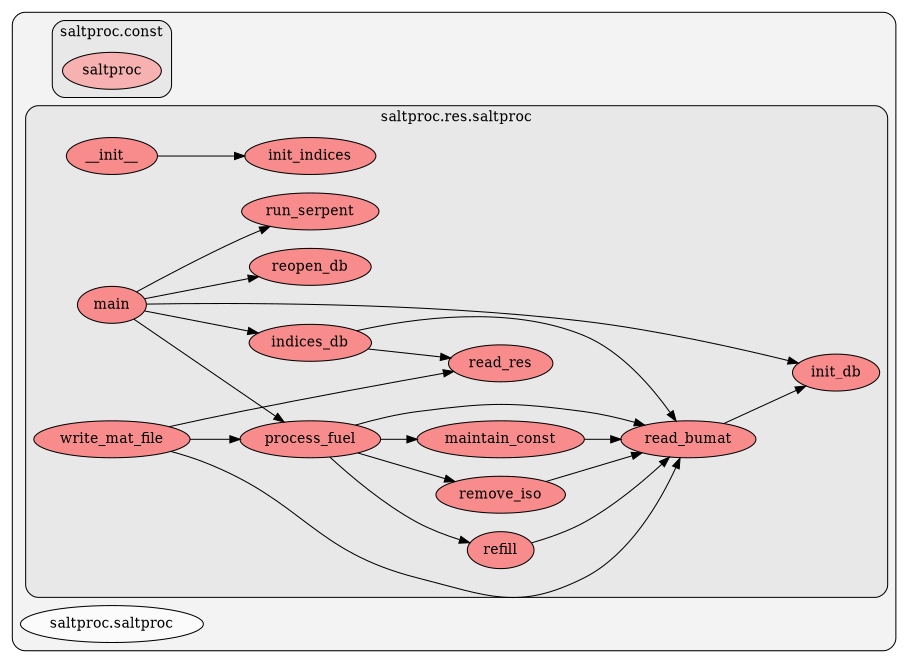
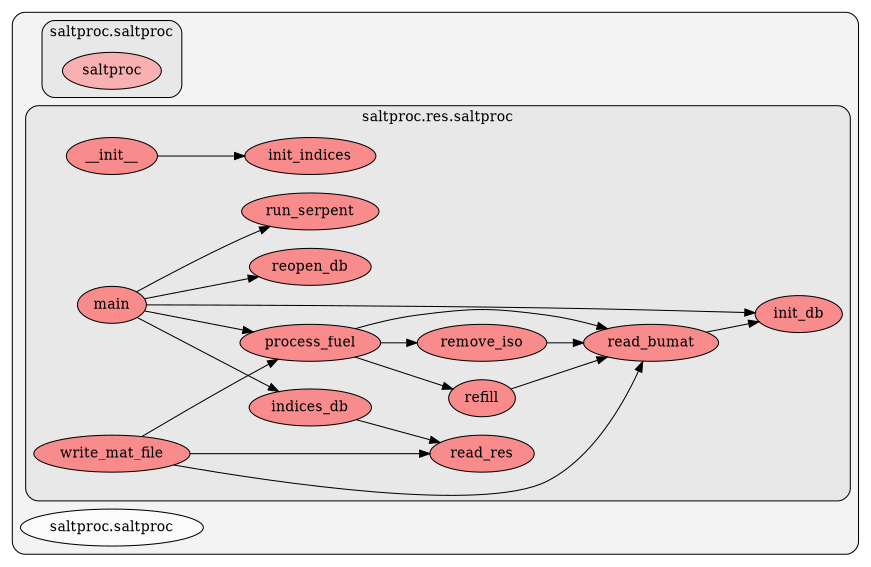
(112, 32) -> (112, 32)
(546, 324) -> none
(501, 439) -> none
